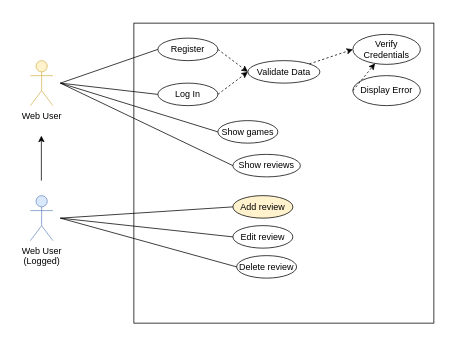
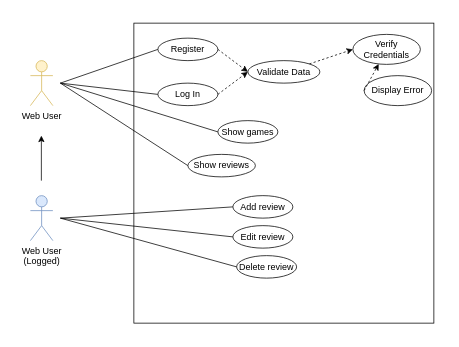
(387, 90) -> (398, 90)
(267, 165) -> (222, 165)
(263, 207) -> (263, 207)
